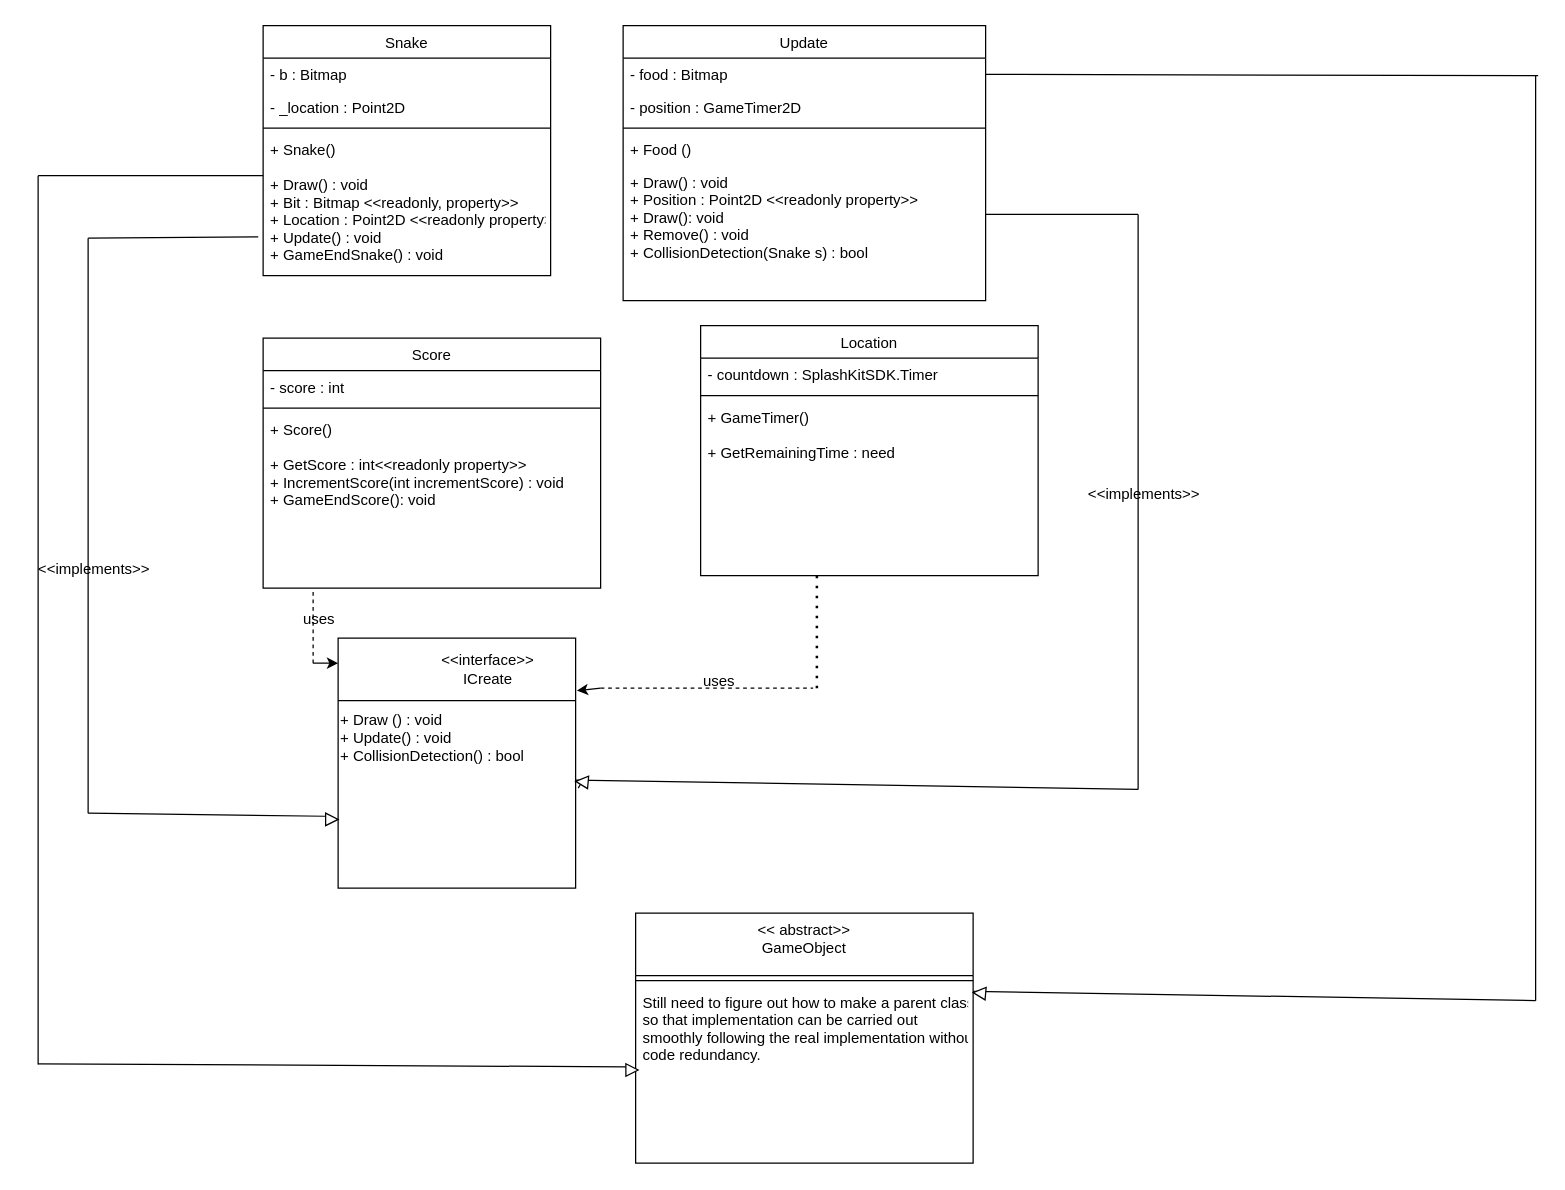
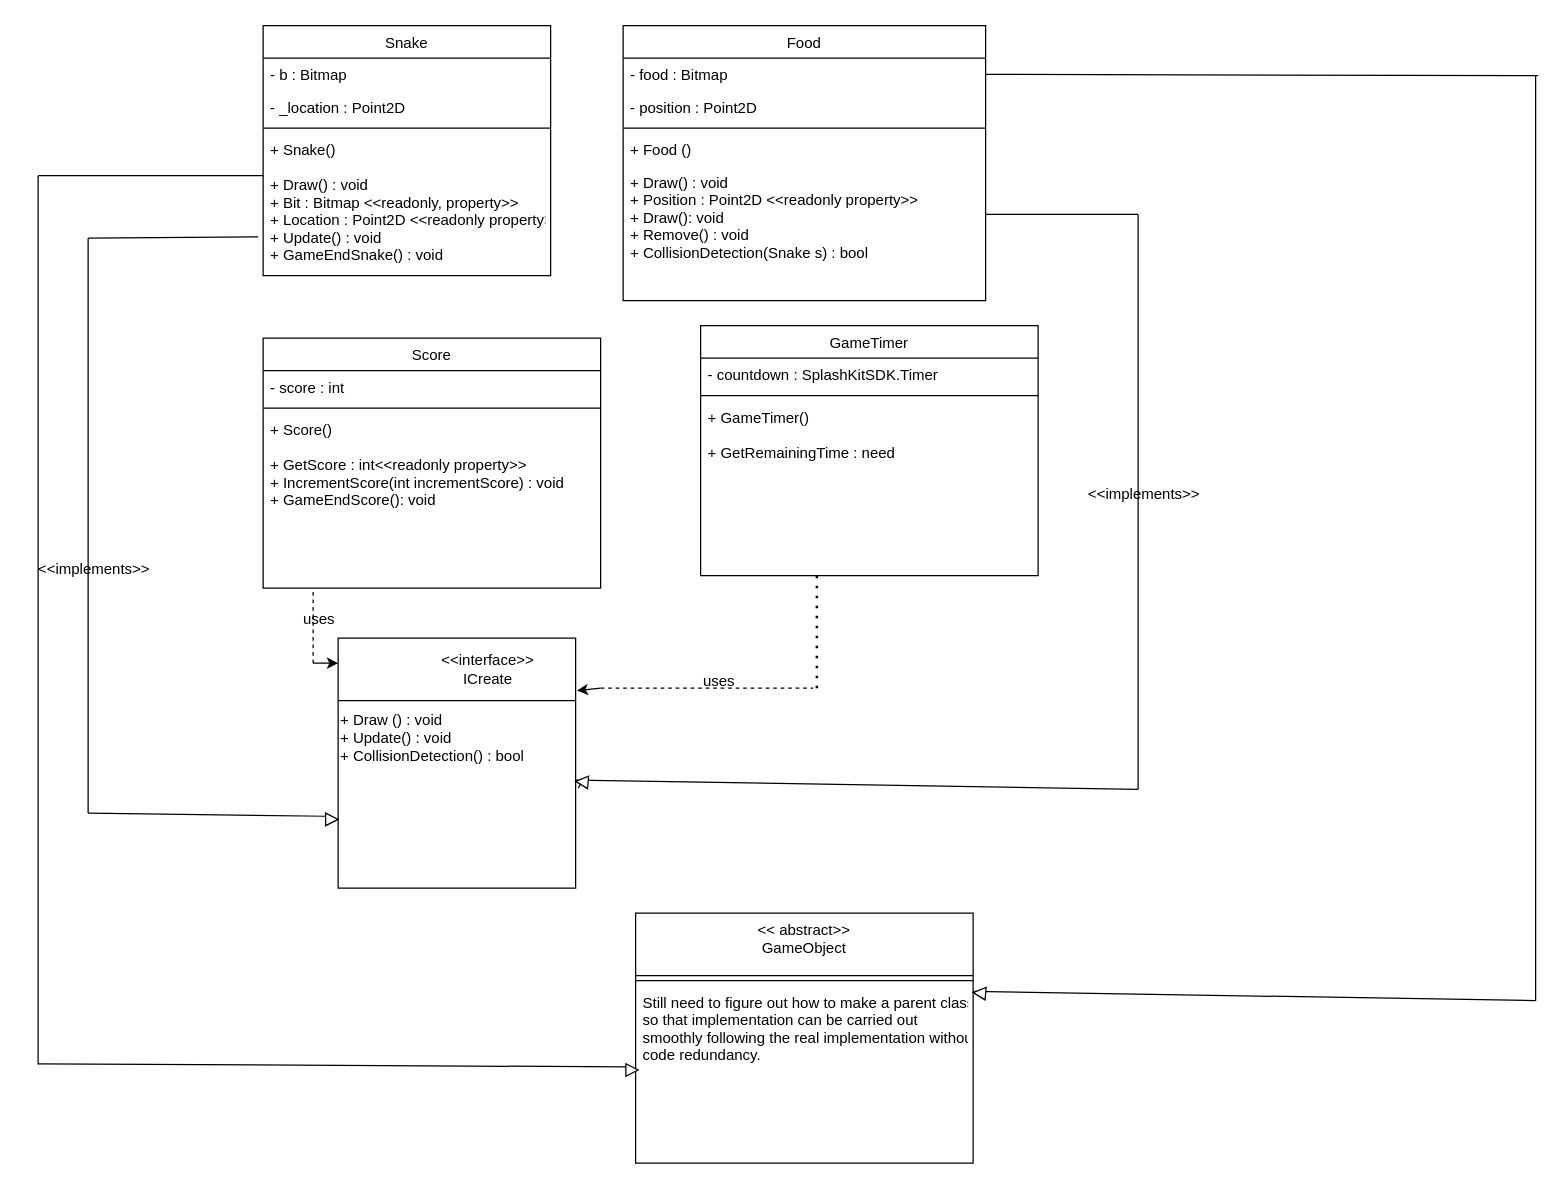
(804, 43) -> (804, 43)
(717, 108) -> (700, 108)
(869, 343) -> (869, 343)
